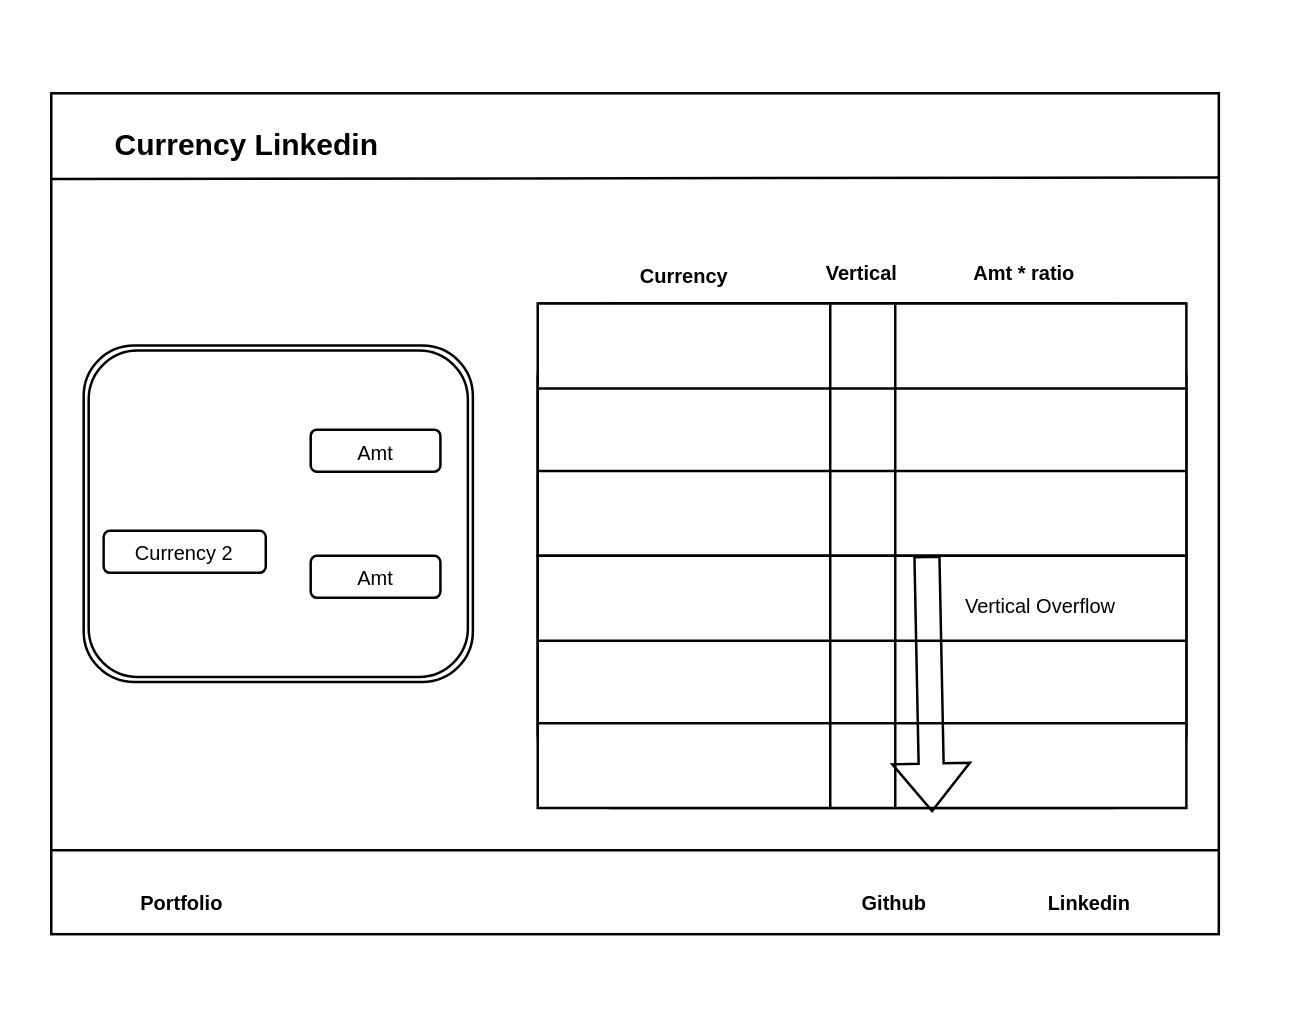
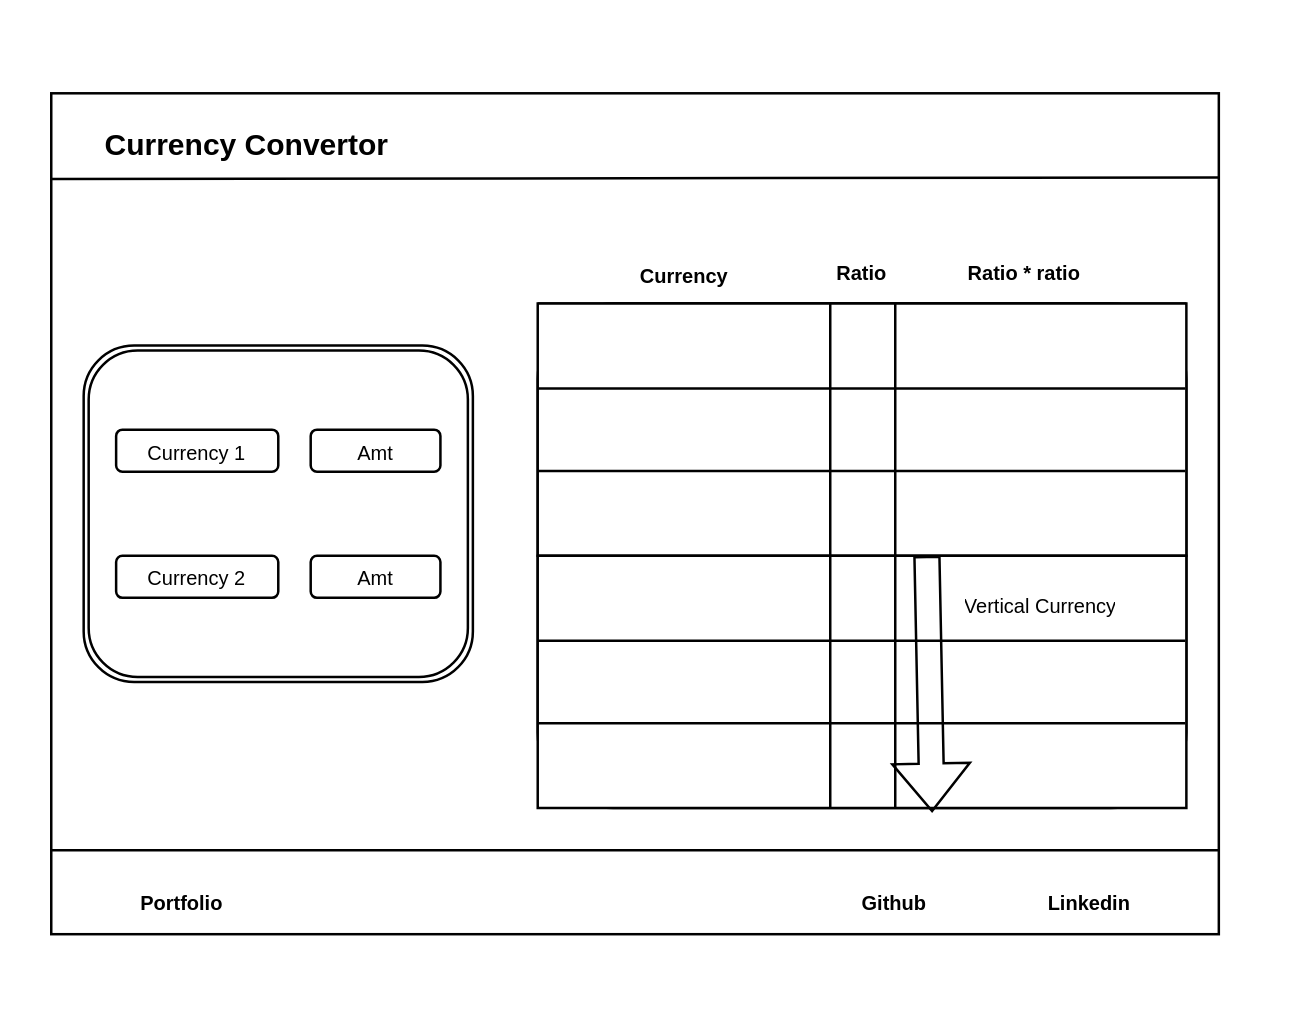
(248, 136) -> (248, 136)
(863, 261) -> (863, 261)
(1025, 261) -> (1025, 261)
none -> (197, 451)
(185, 552) -> (197, 577)
(1041, 599) -> (1041, 599)
